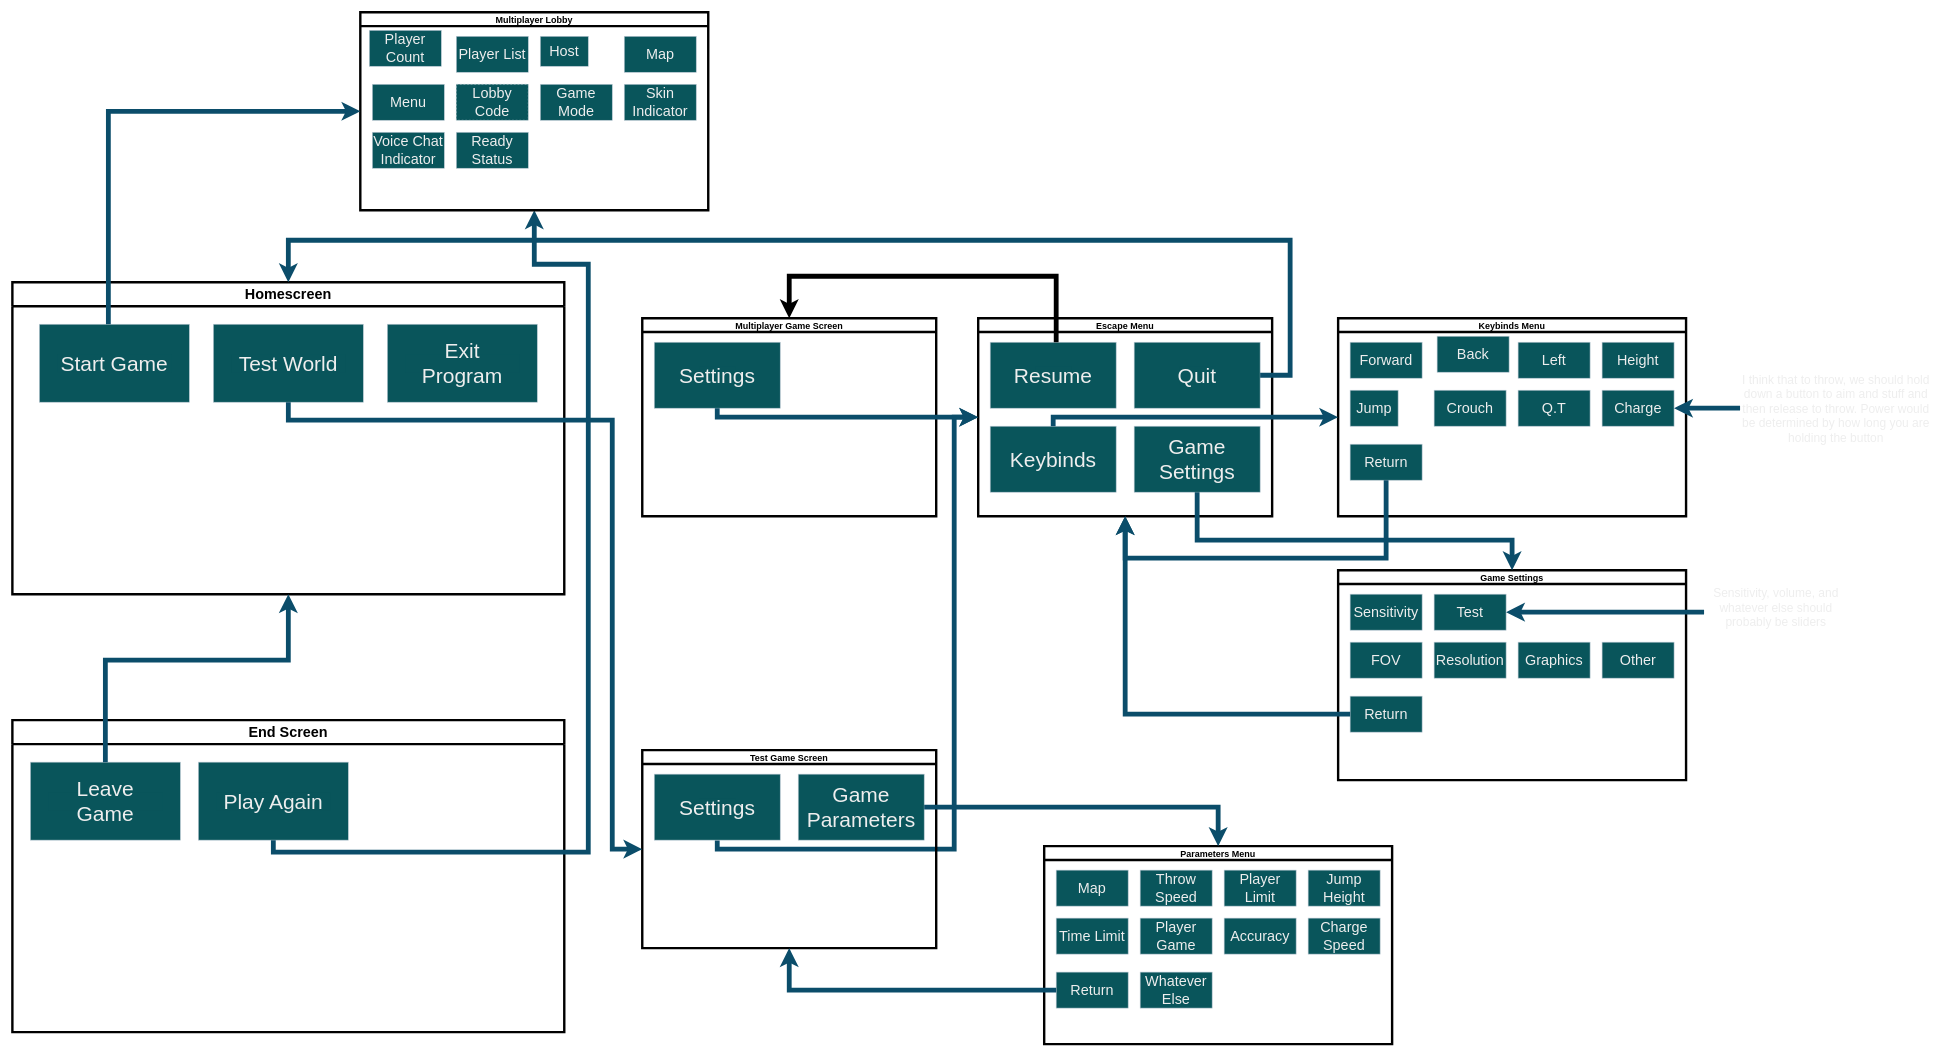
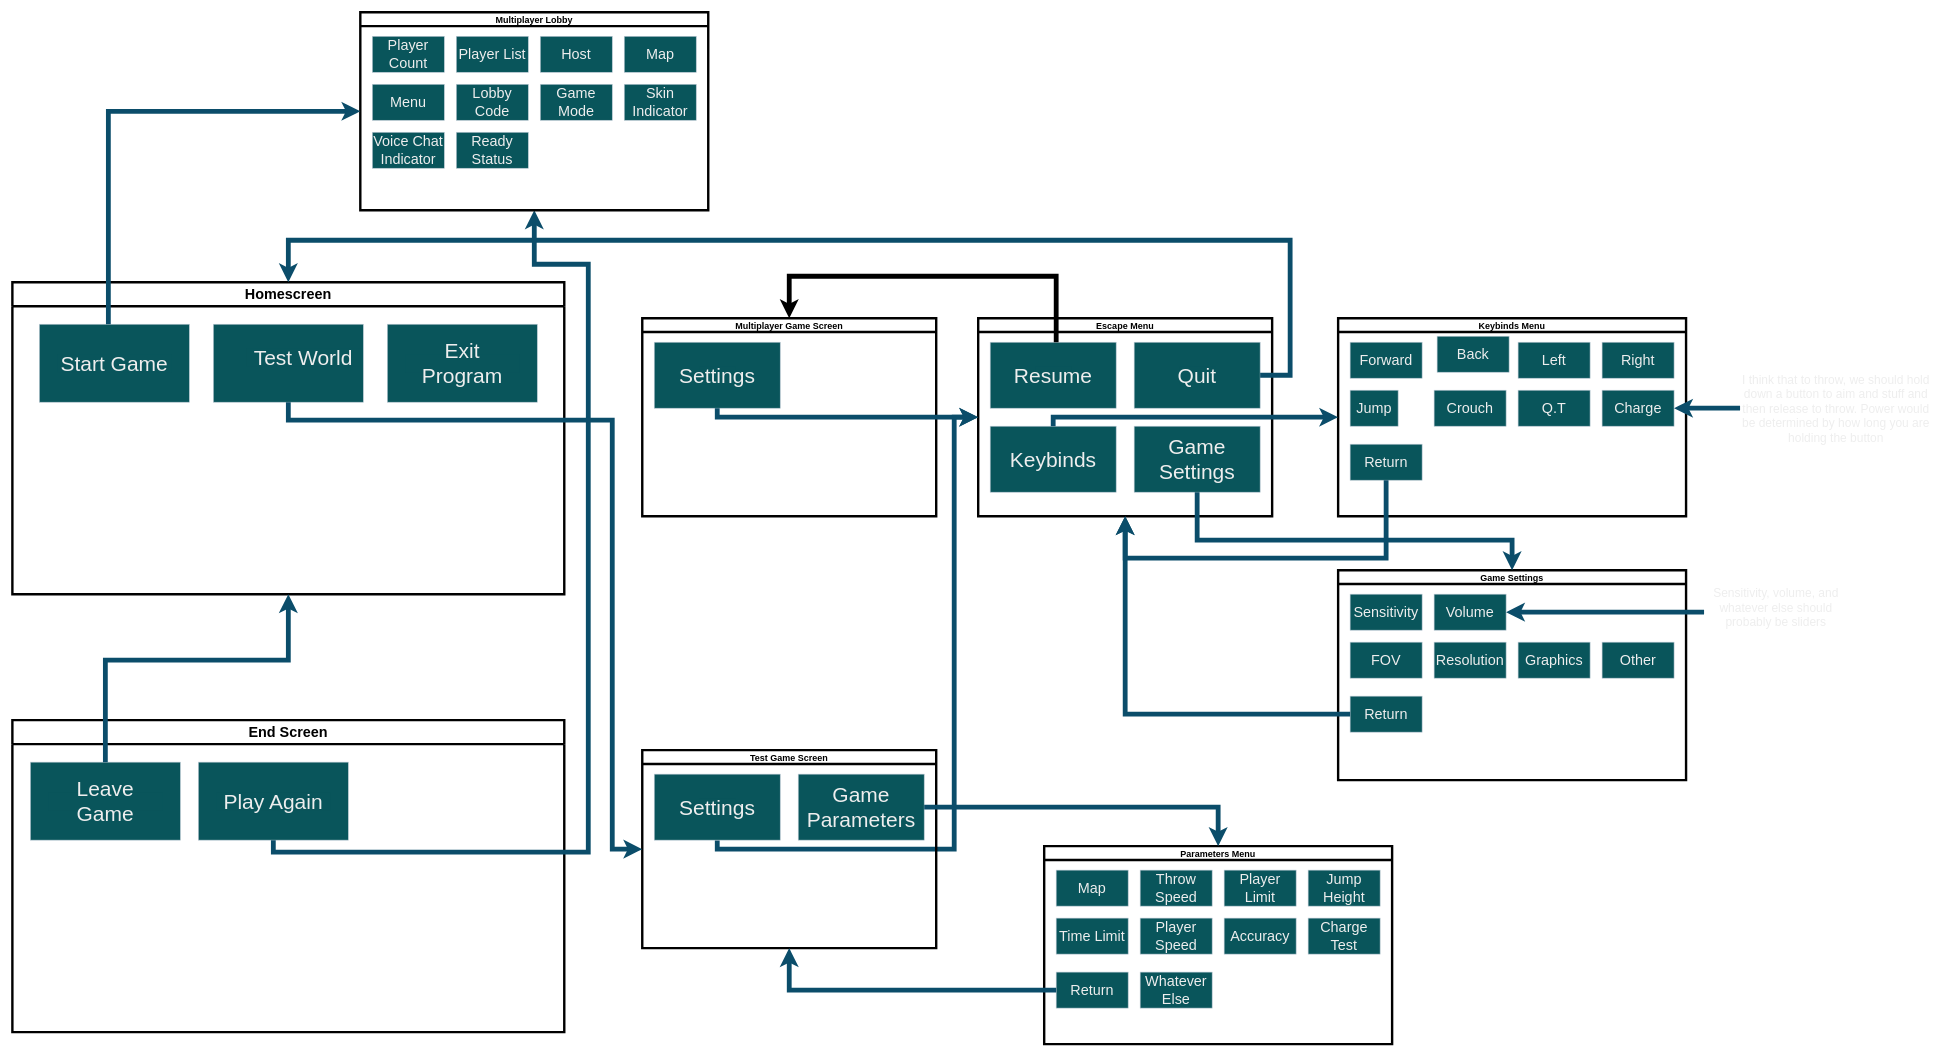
(405, 48) -> (408, 54)
(564, 51) -> (576, 54)
(492, 102) -> (492, 102)
(1638, 360) -> (1638, 360)
(288, 363) -> (303, 357)
(1470, 612) -> (1470, 612)
(1176, 936) -> (1176, 936)
(1344, 936) -> (1344, 936)
